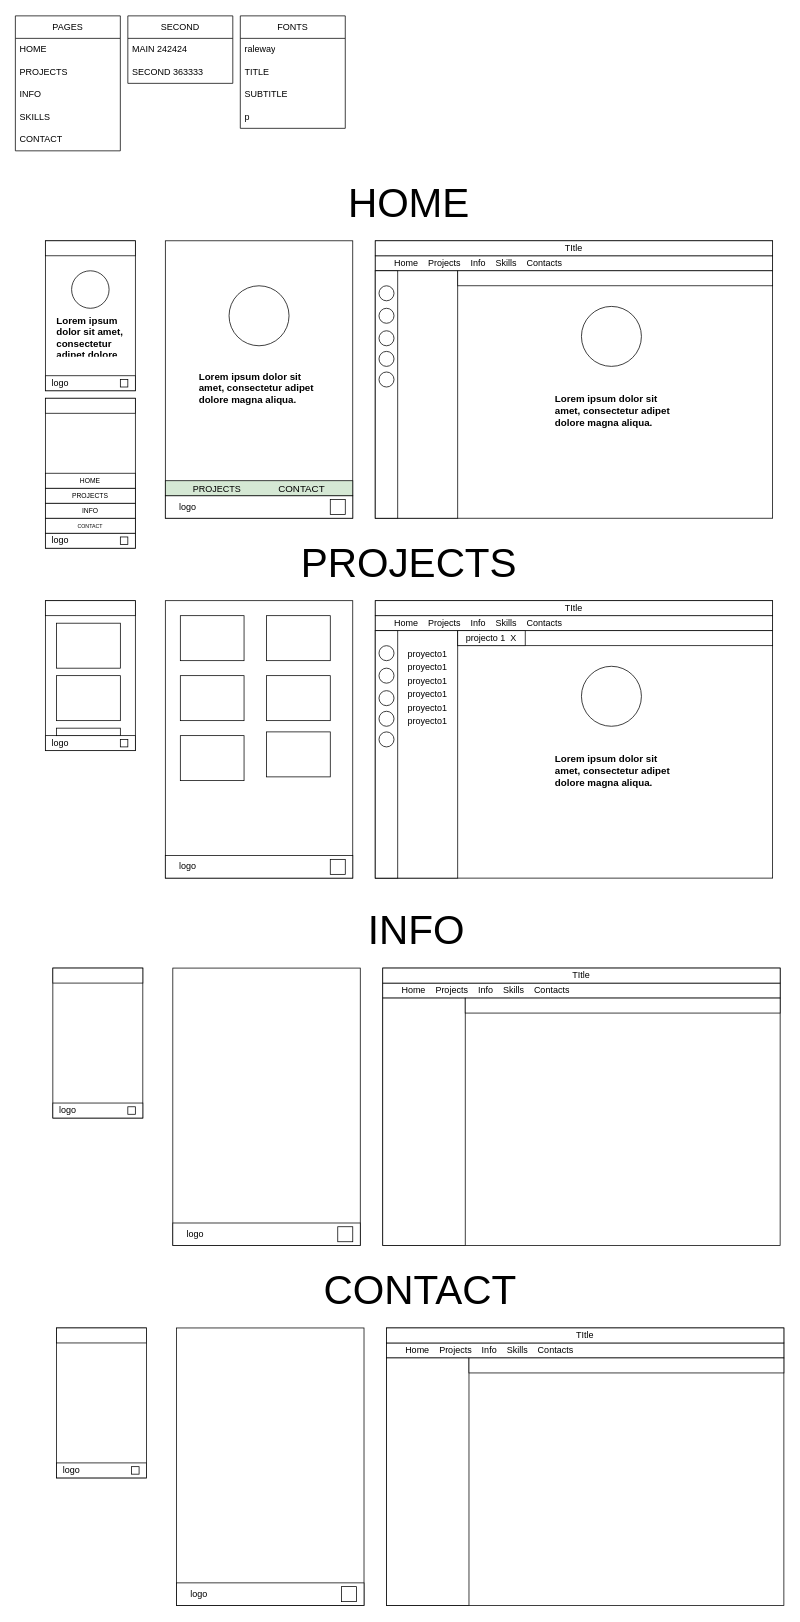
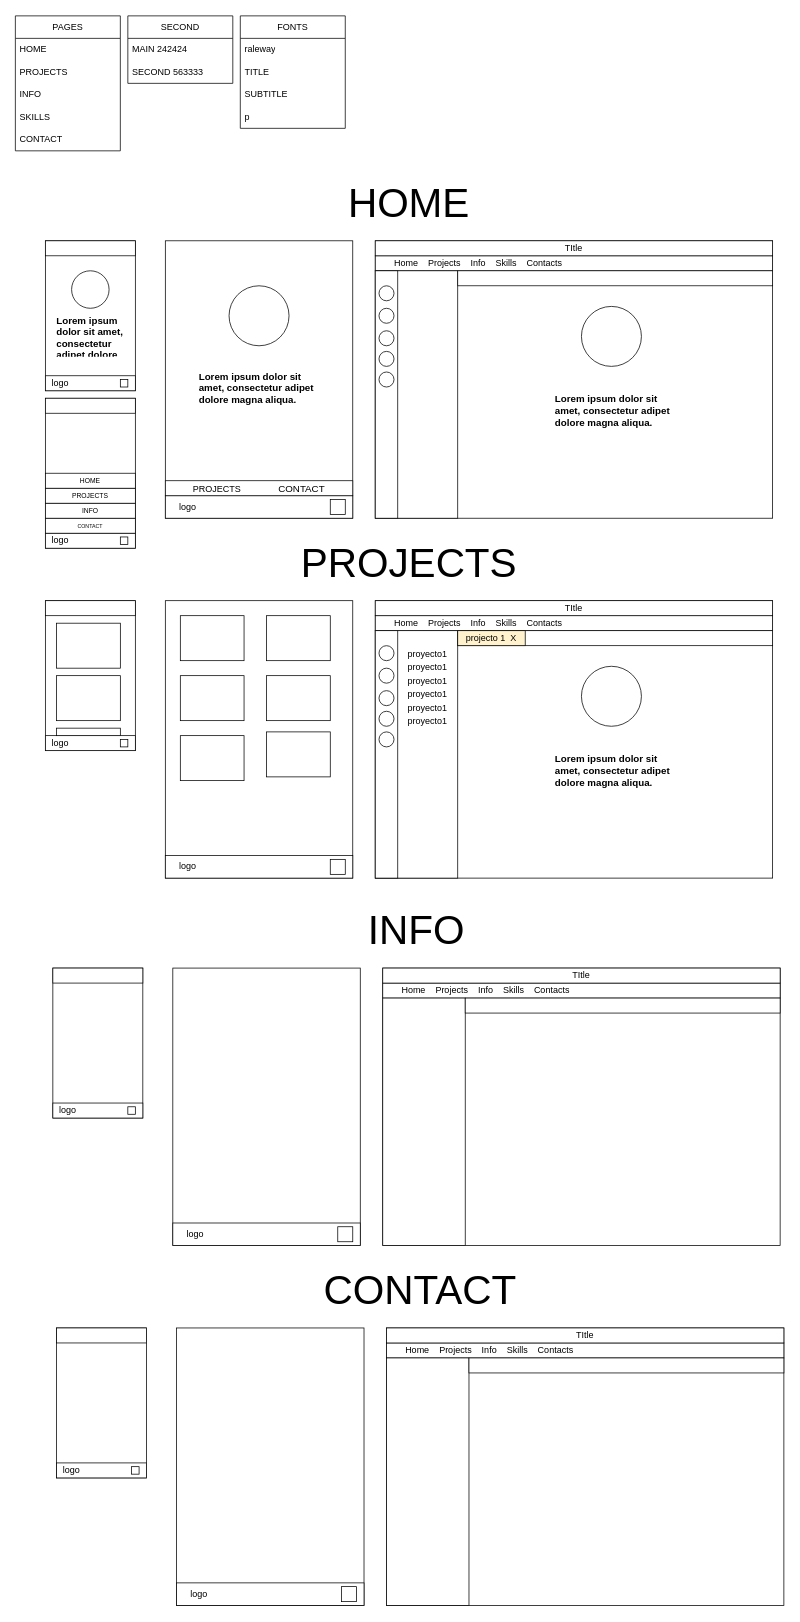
(164, 72) -> (164, 72)
(259, 488) -> (259, 488)
(492, 638) -> (492, 638)
